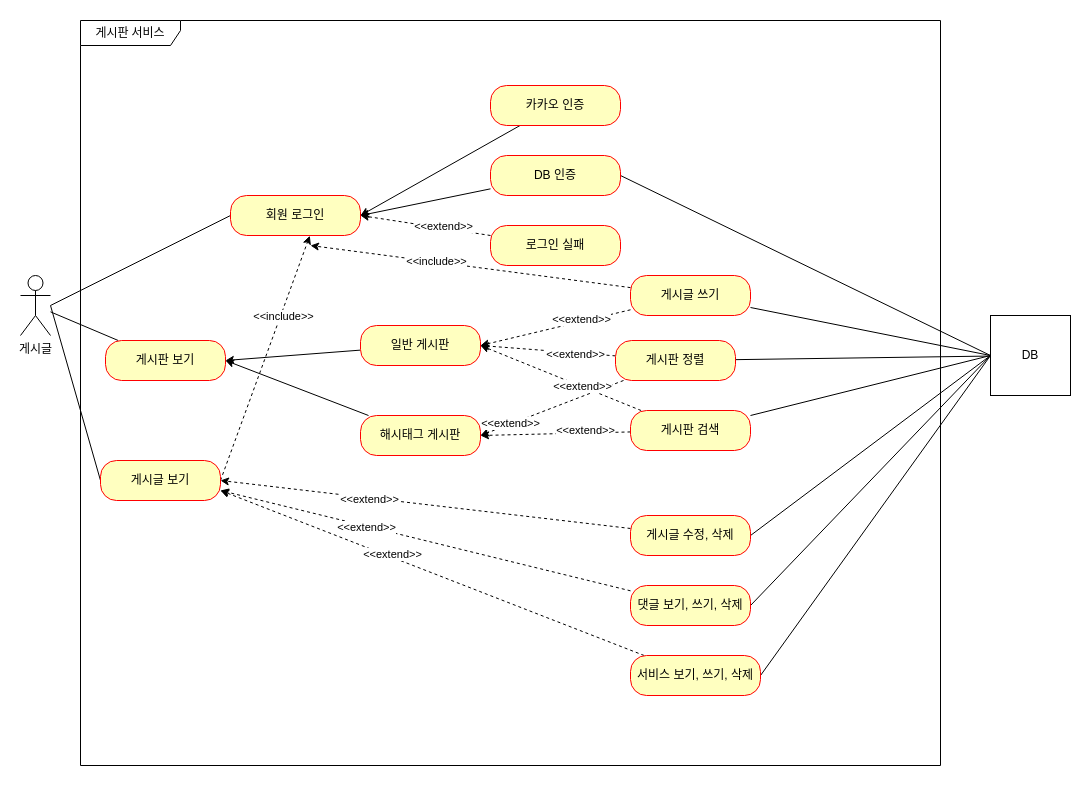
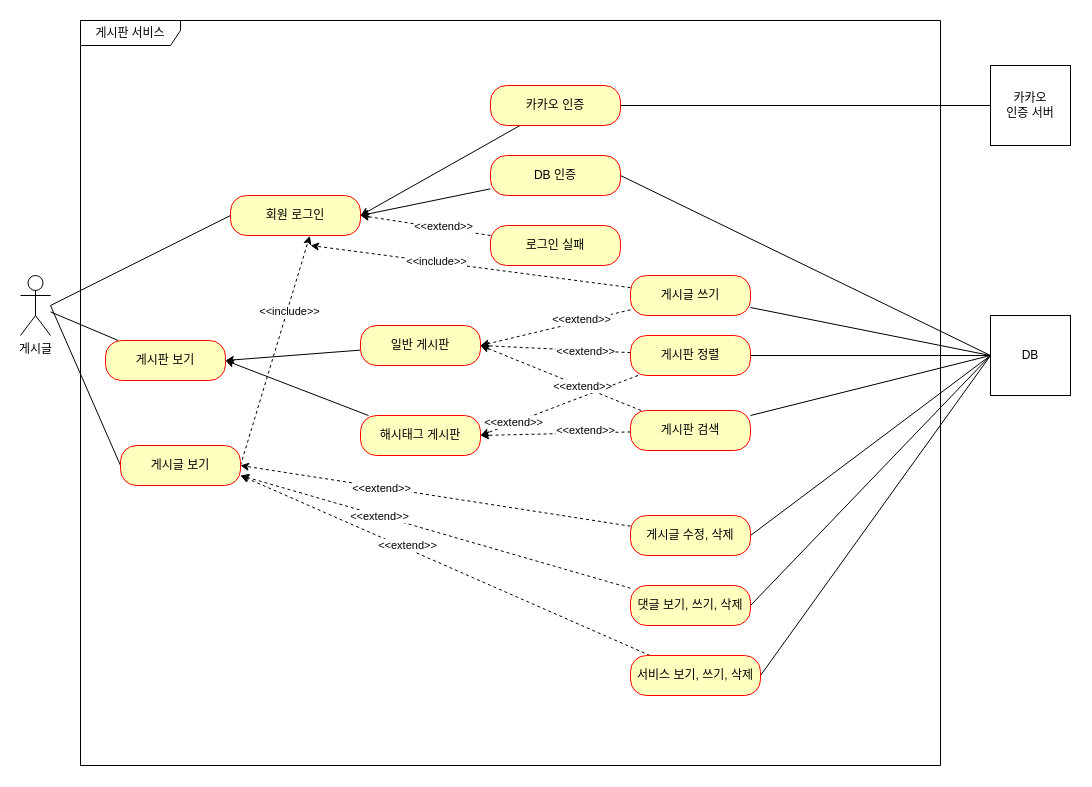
none -> (806, 106)
none -> (1031, 106)
(676, 361) -> (691, 356)
(161, 481) -> (181, 466)
